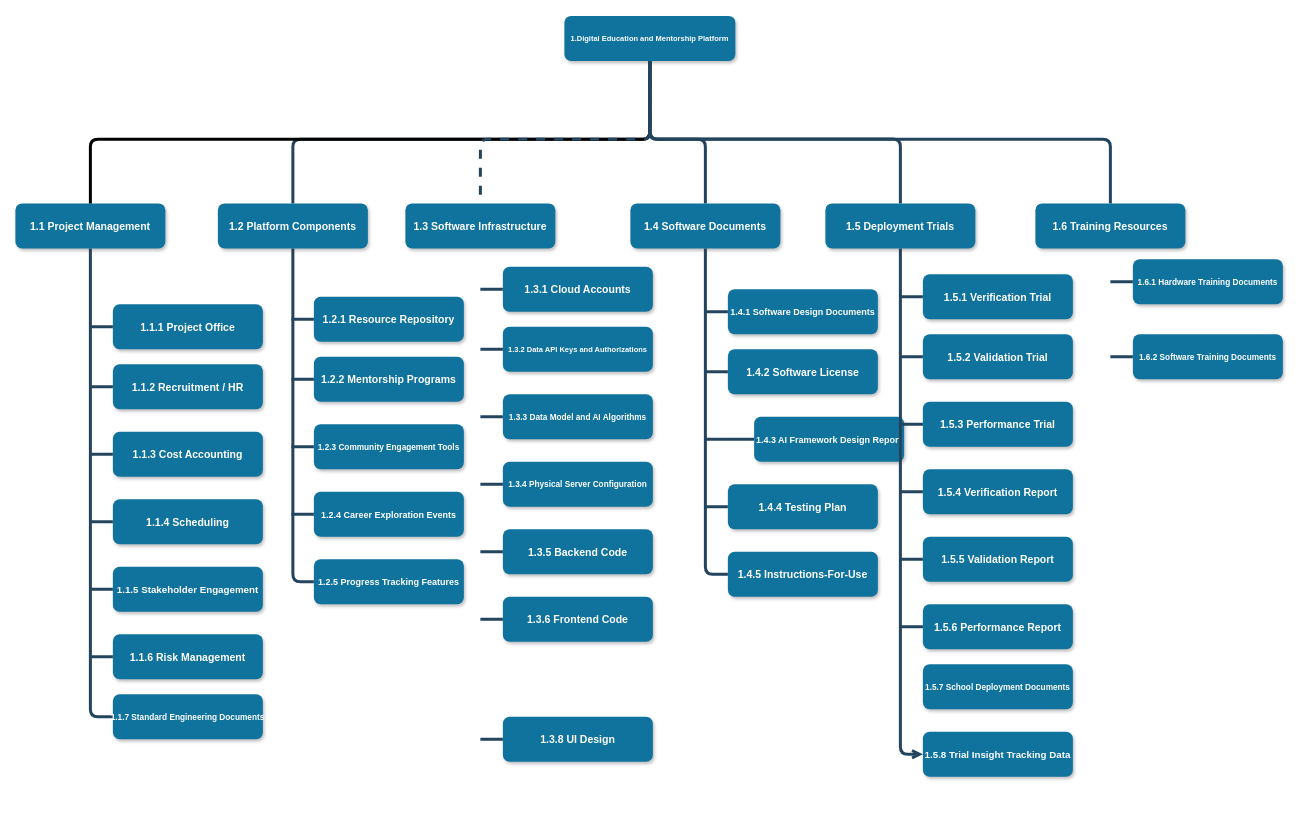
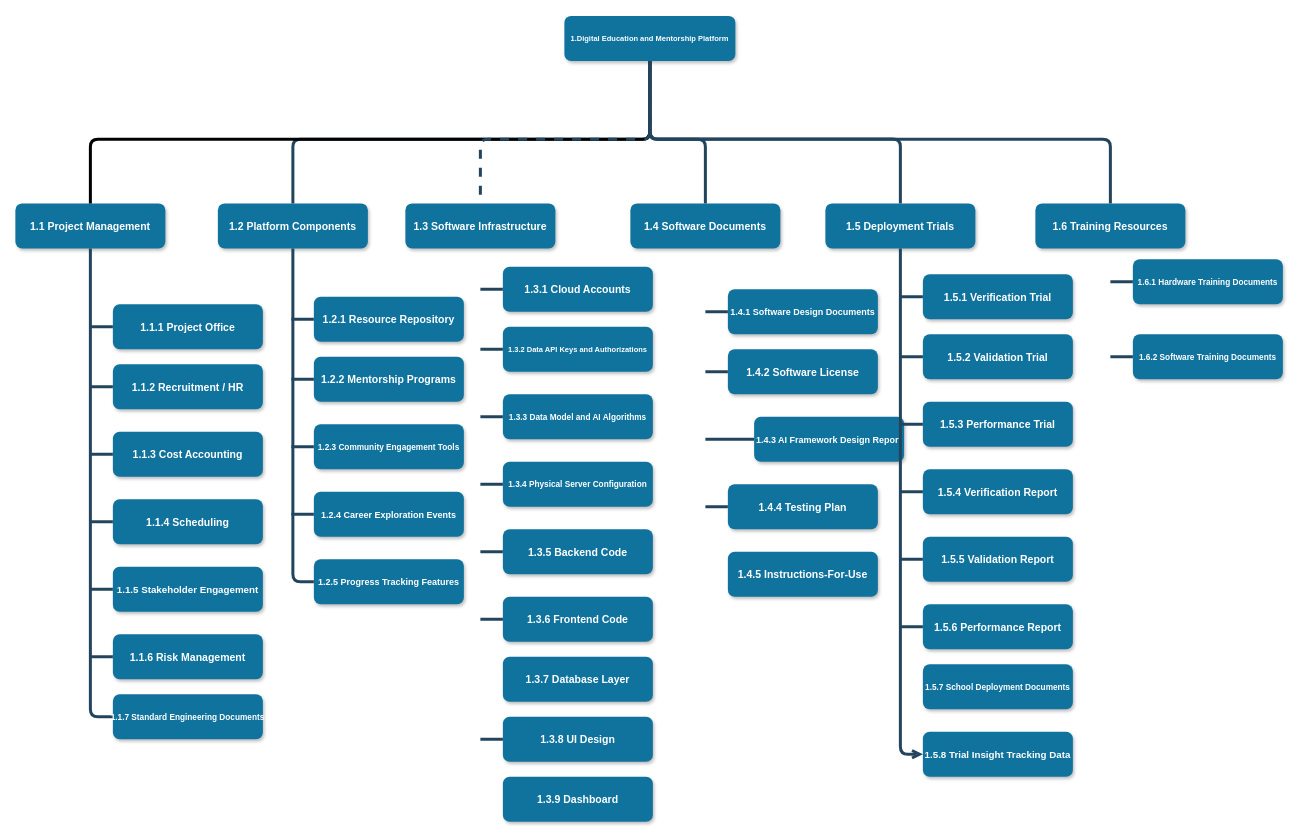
(705, 419) -> none
none -> (578, 679)
none -> (578, 799)
